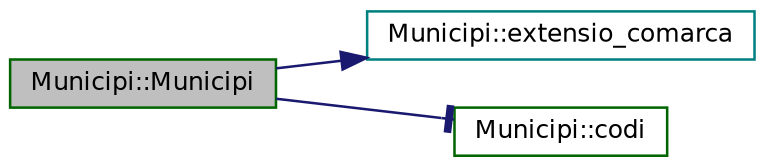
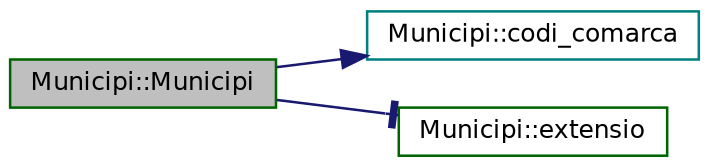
(561, 35) -> (533, 35)
(561, 132) -> (533, 132)
